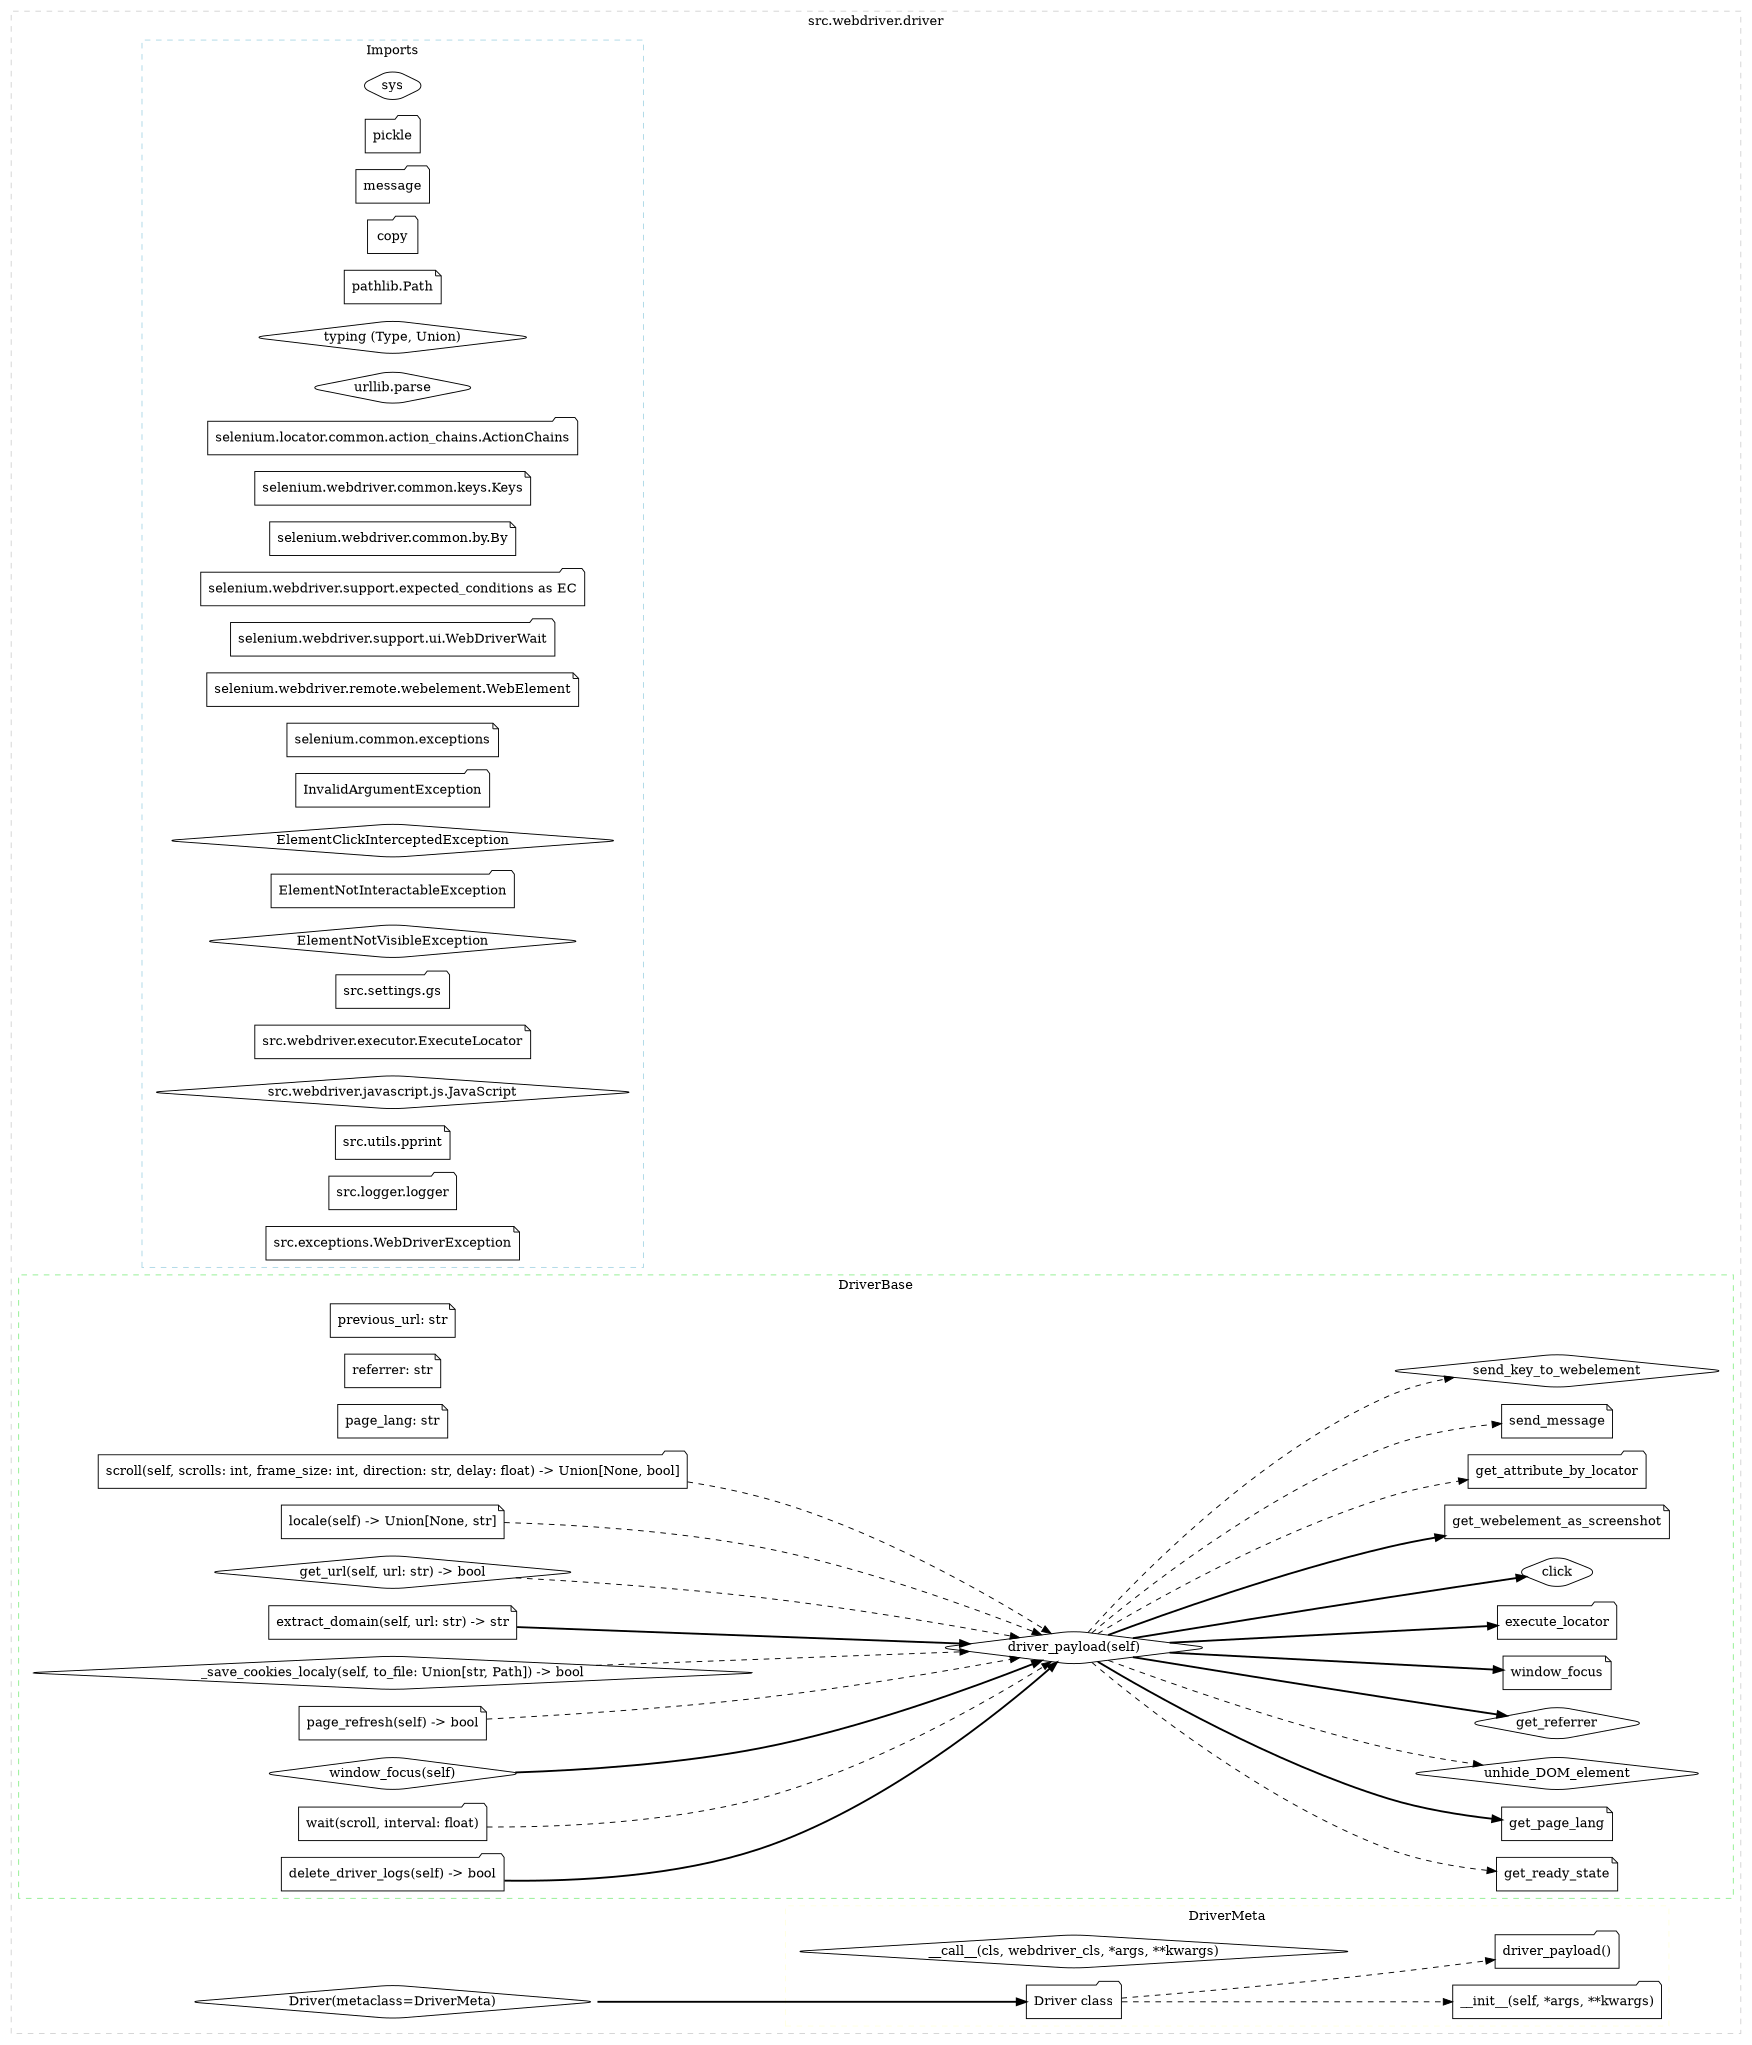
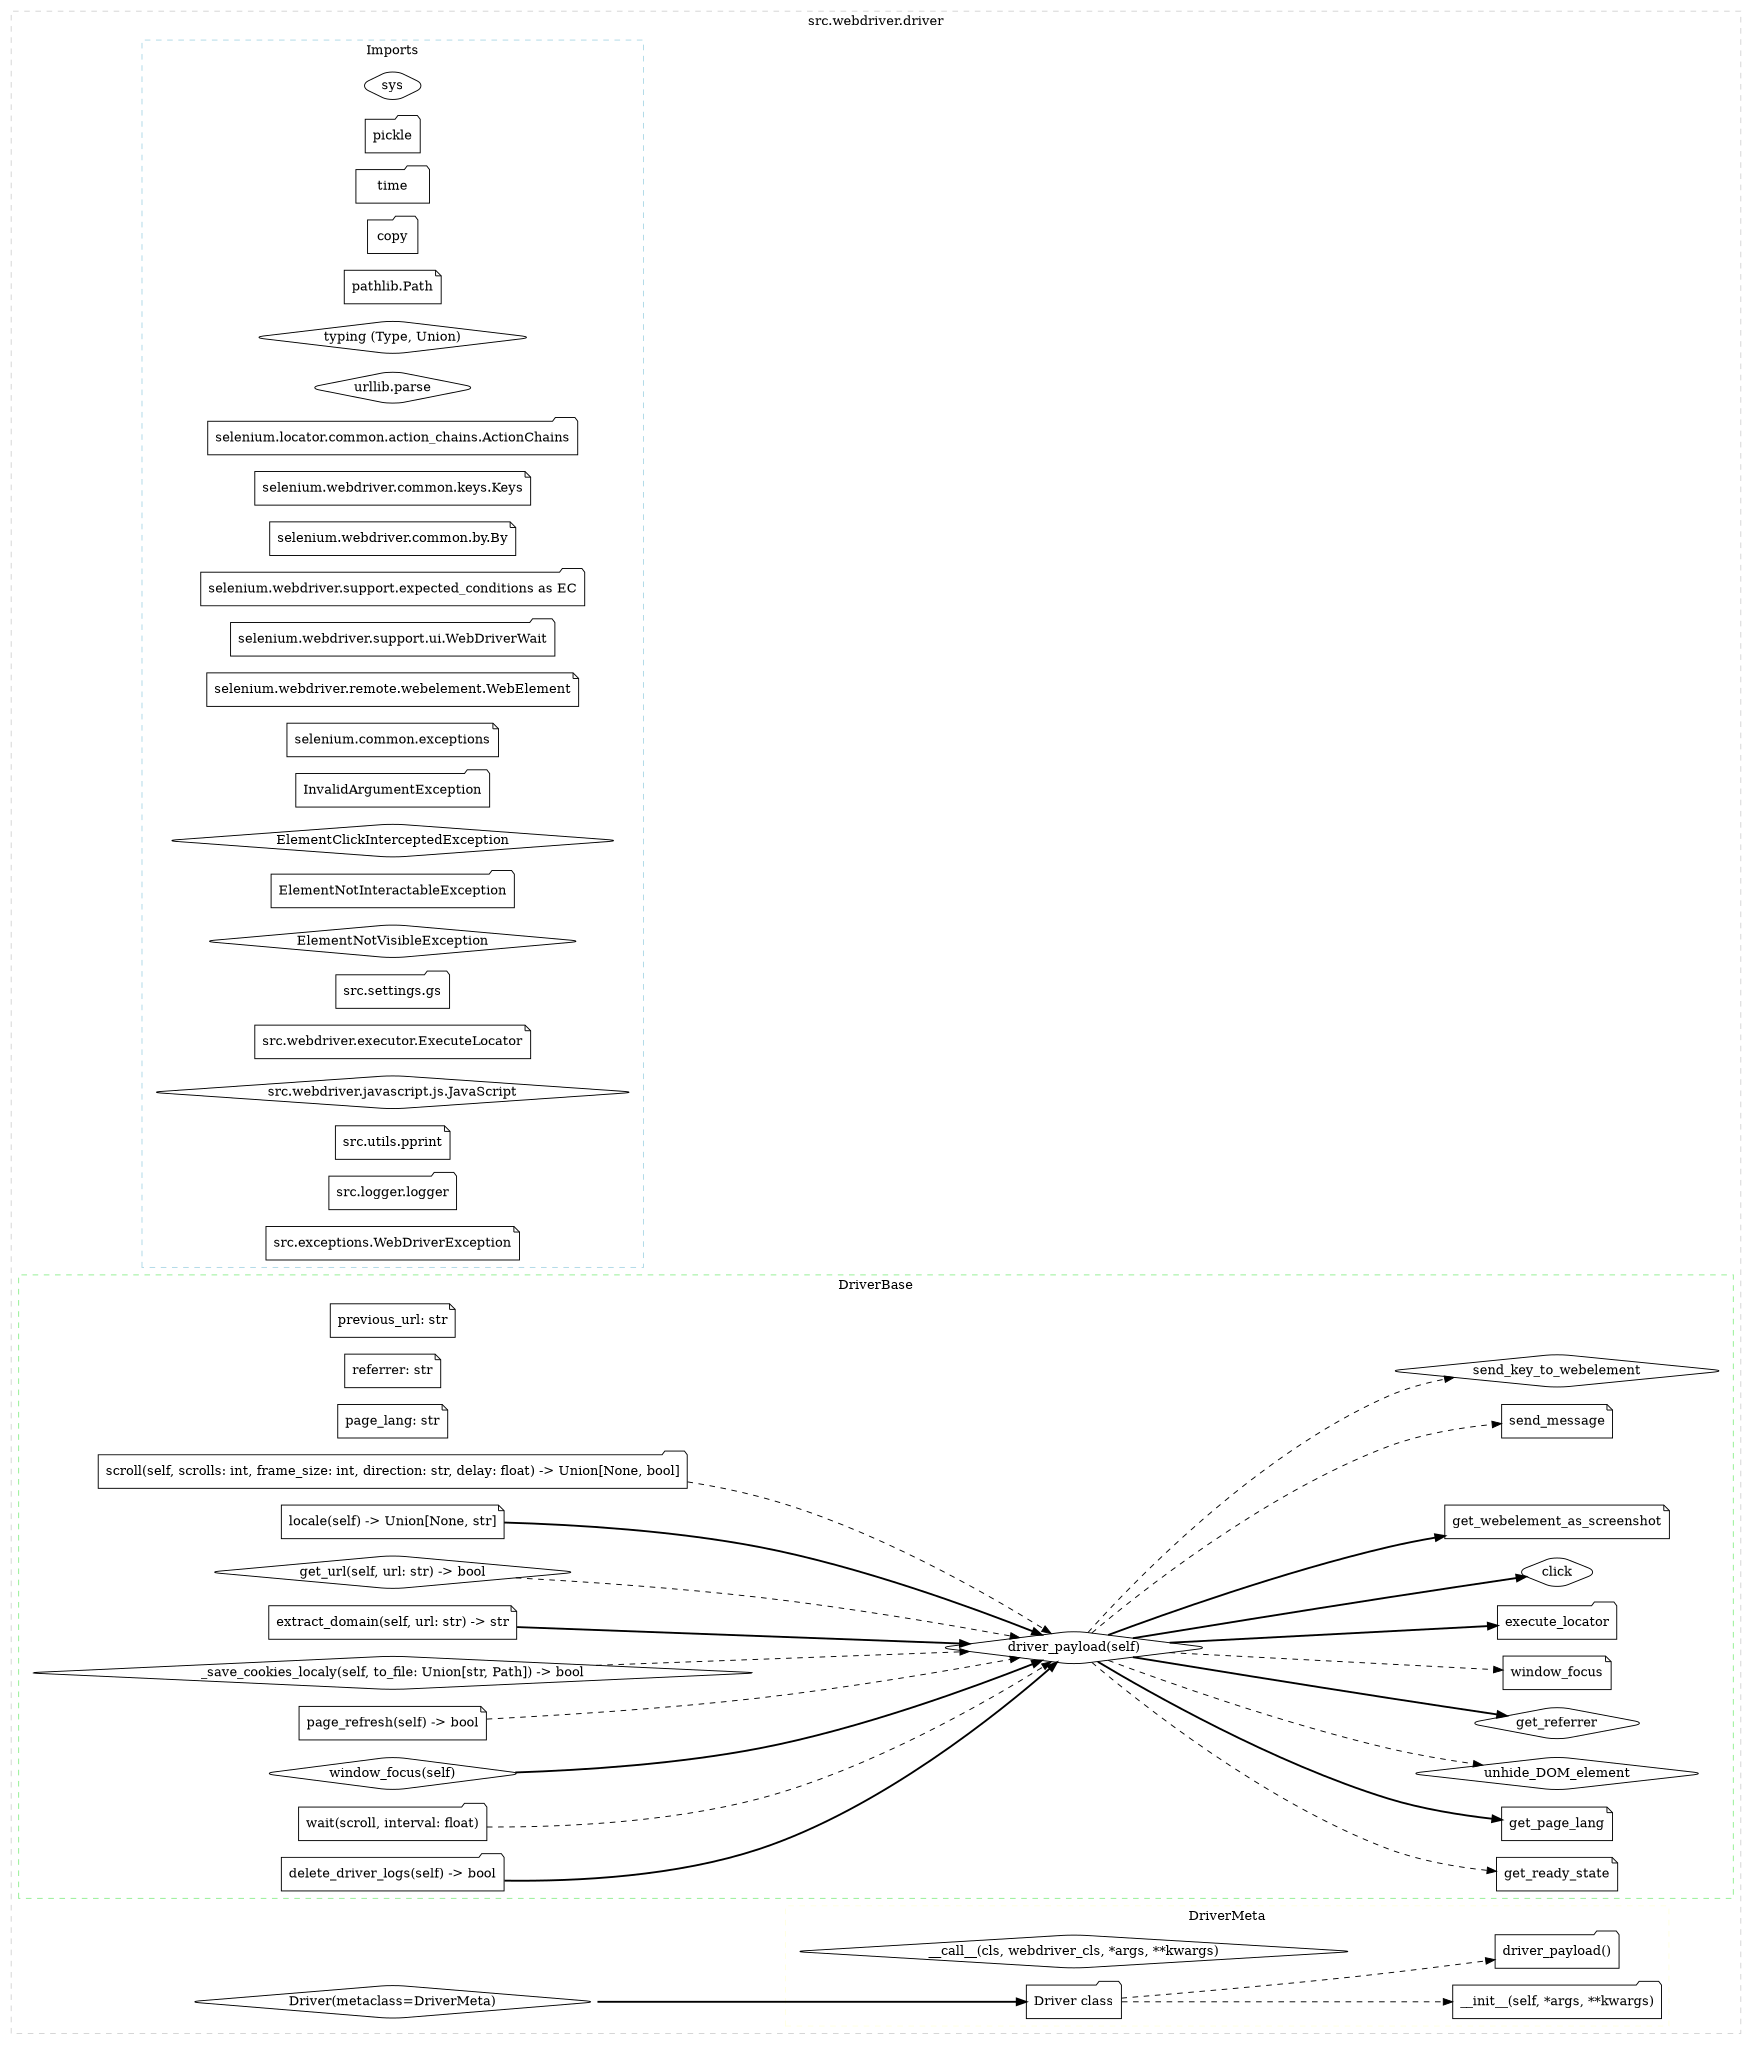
(393, 186) -> (393, 186)
(1557, 1472) -> none
(774, 1550) -> (774, 1550)
(1332, 1661) -> (1332, 1661)
